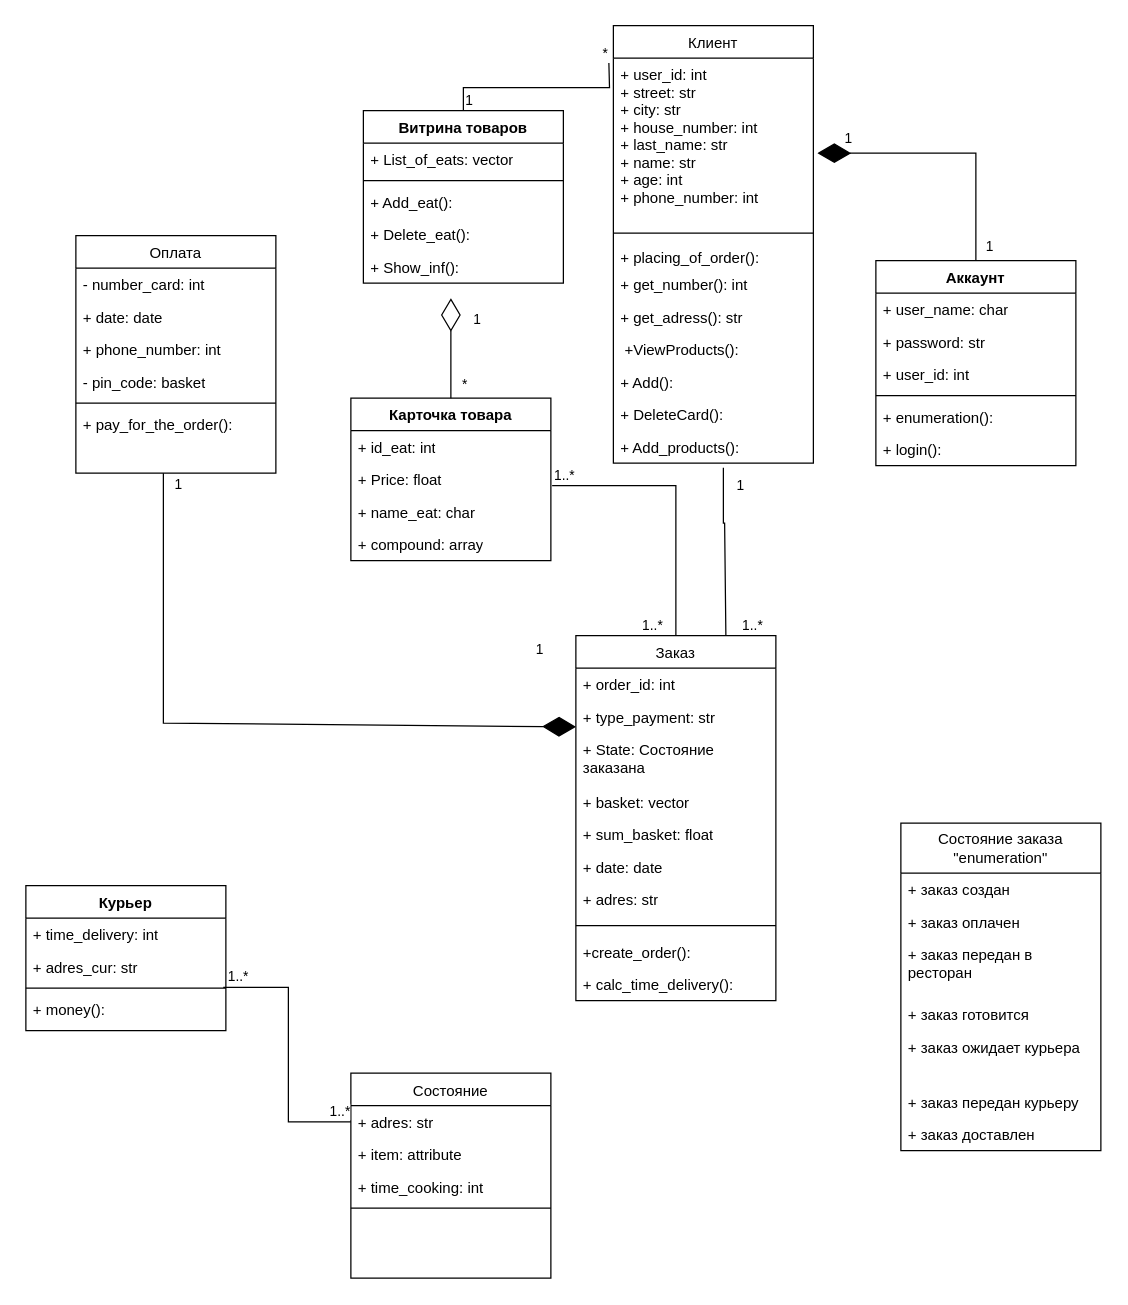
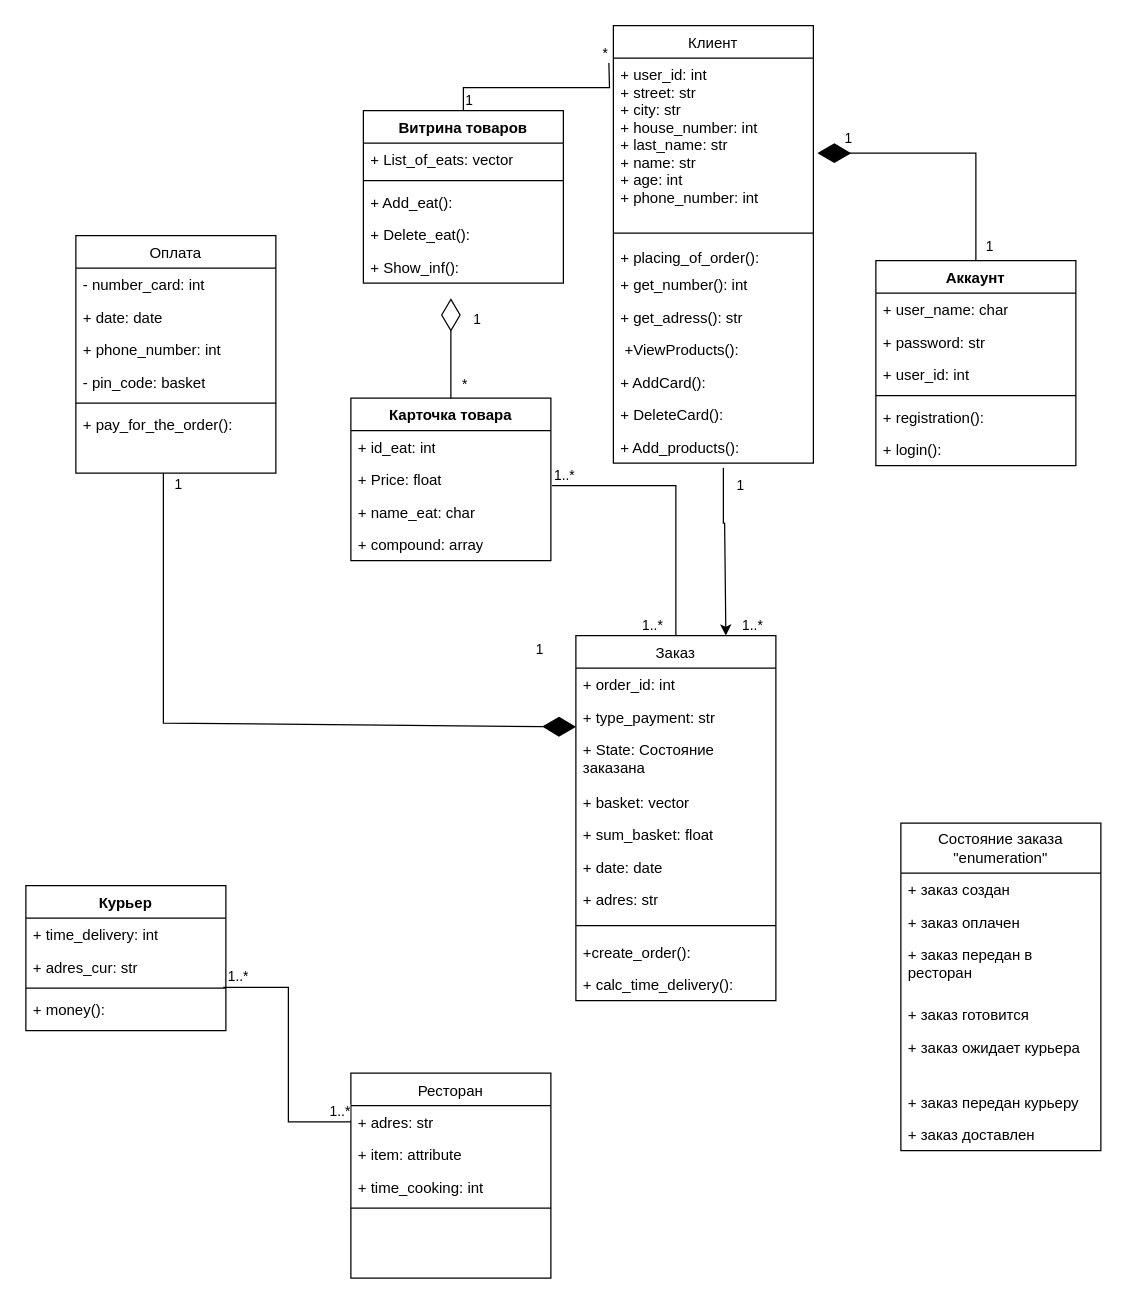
(650, 383) -> (667, 383)
(944, 418) -> (947, 418)
(726, 629) -> (726, 626)
(450, 1091) -> (450, 1091)
